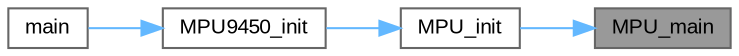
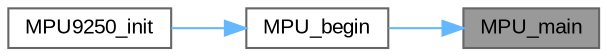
(48, 28) -> none
(244, 28) -> (90, 28)
(460, 28) -> (317, 28)
